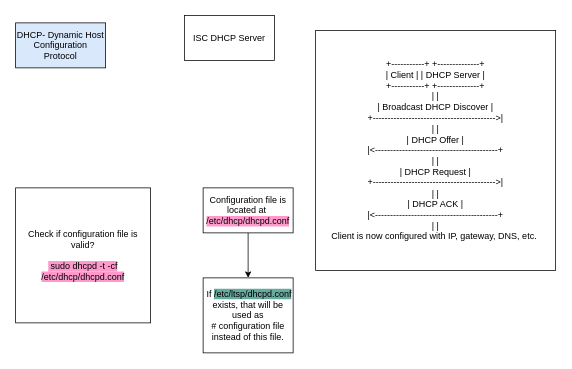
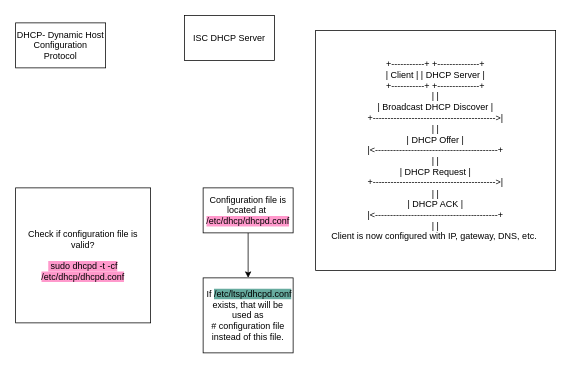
(60, 45) -> (60, 45)
